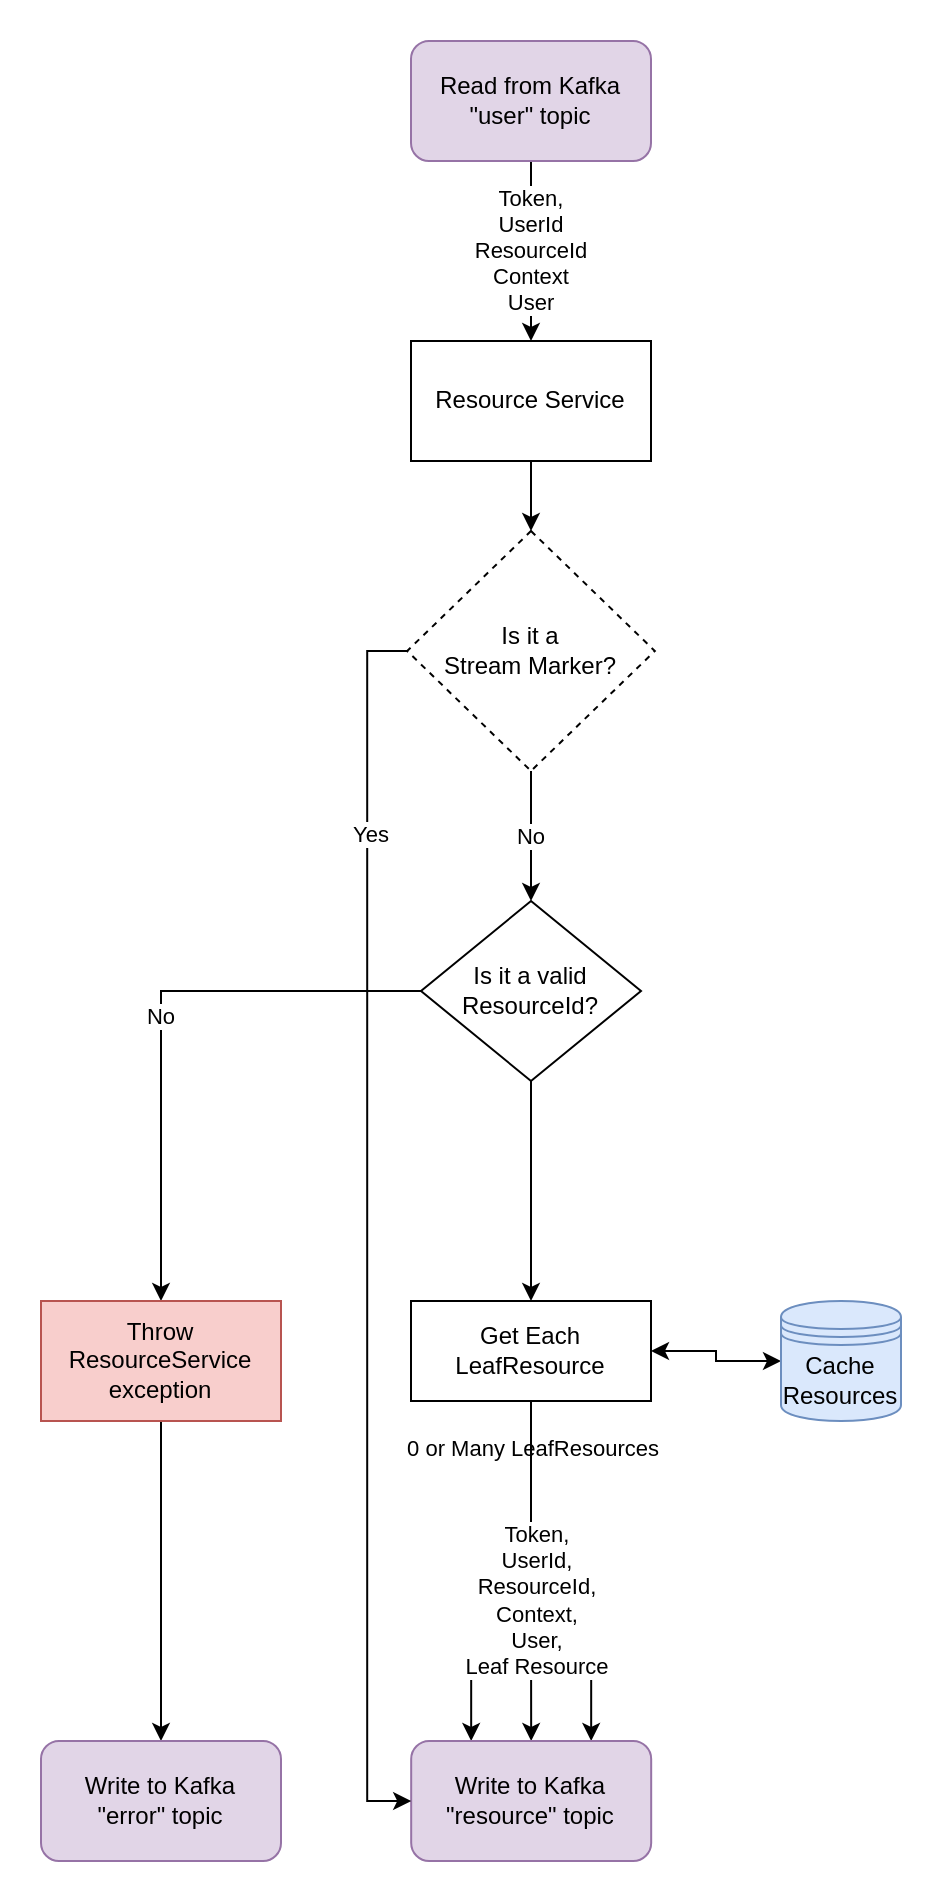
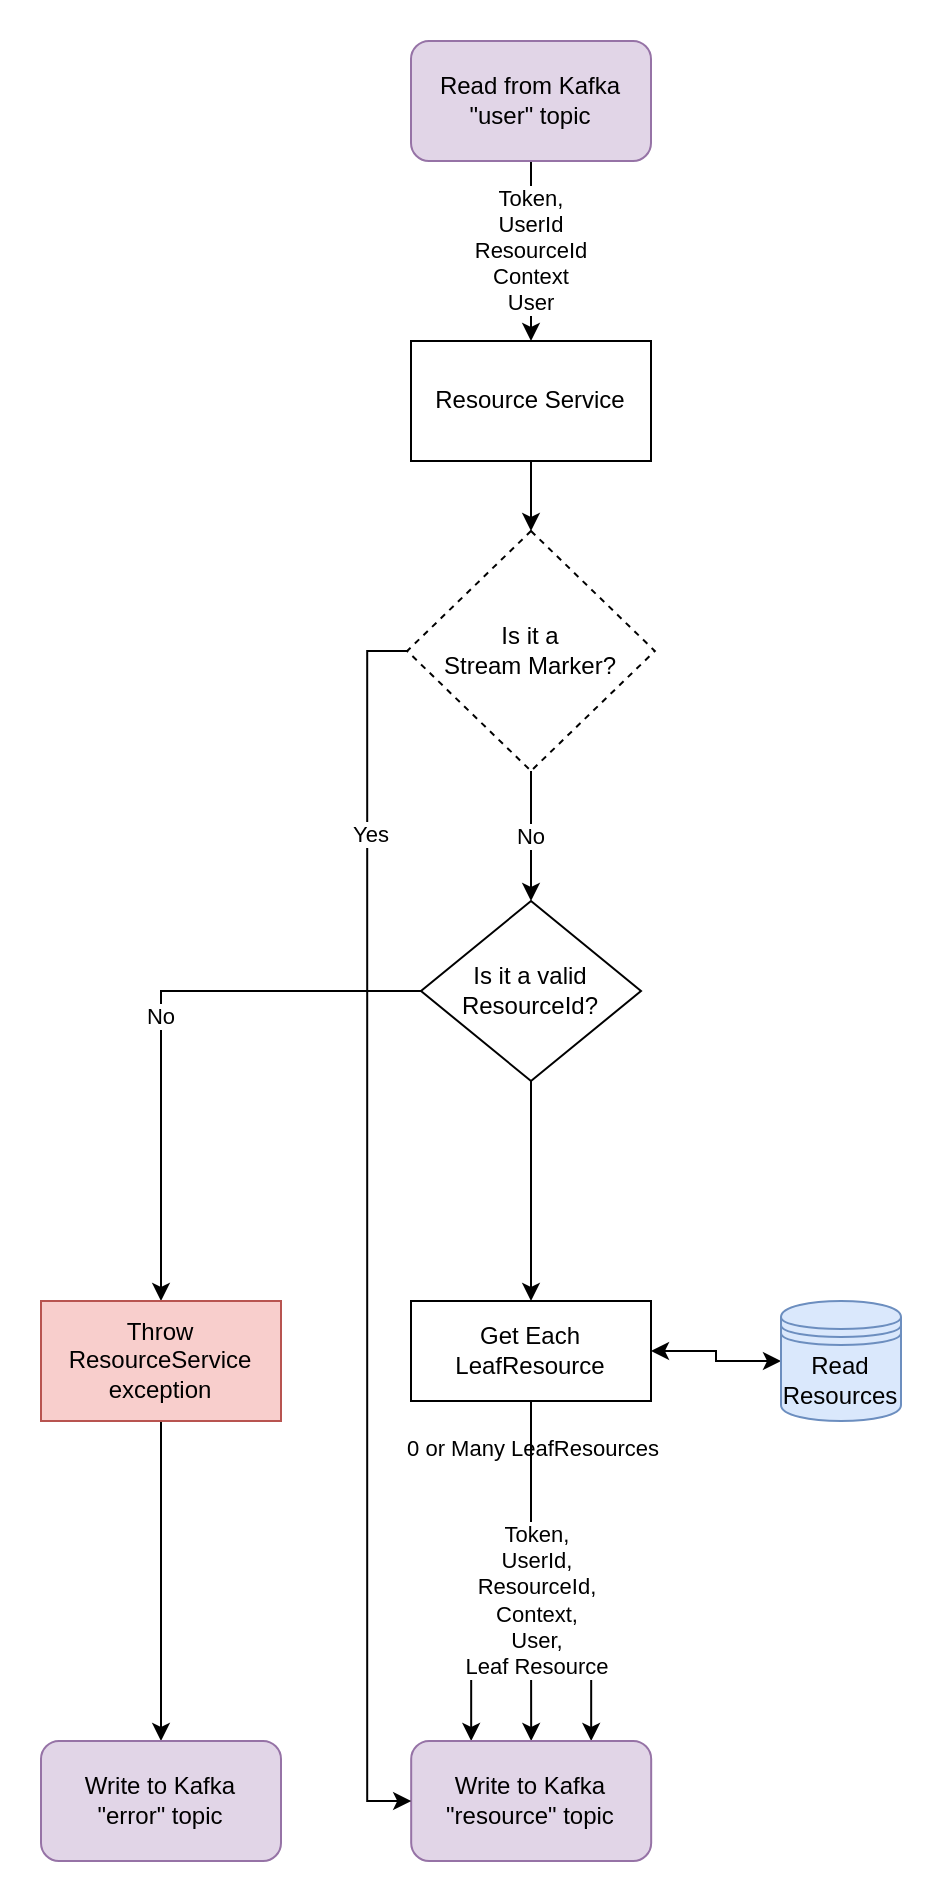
(841, 1381) -> (841, 1381)
